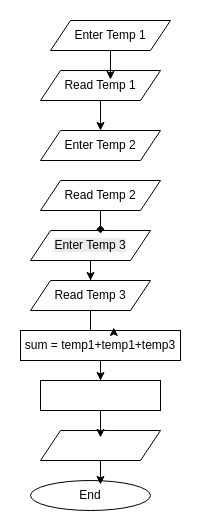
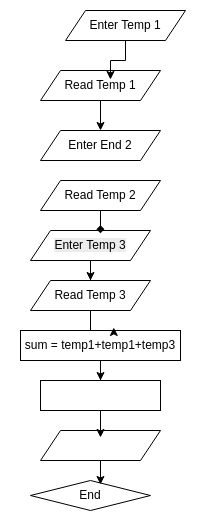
(111, 36) -> (126, 26)
(101, 146) -> (101, 146)
(91, 496) -> (91, 496)
